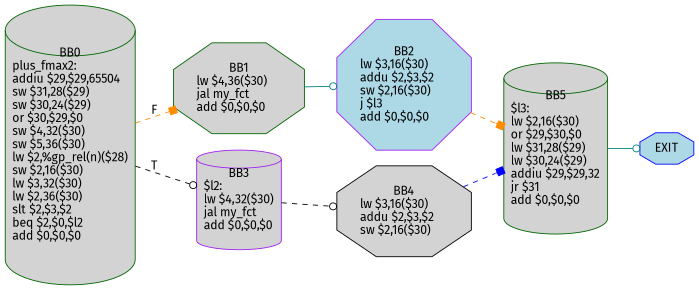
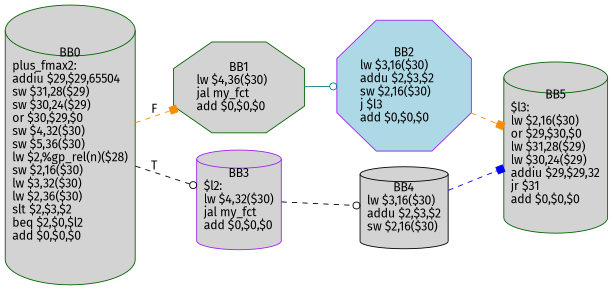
(667, 148) -> none
(404, 211) -> (404, 208)
